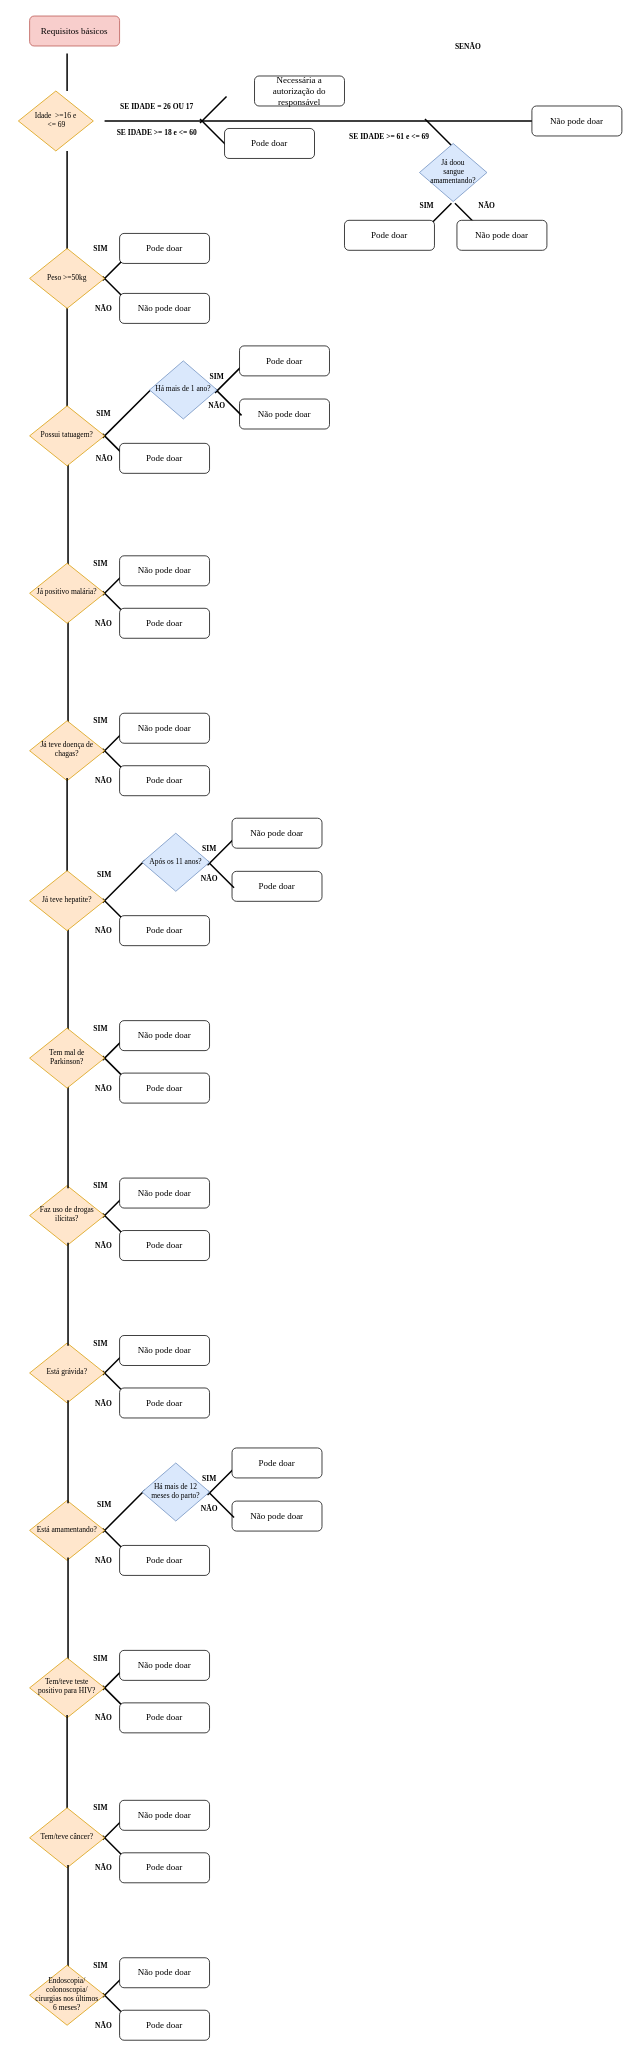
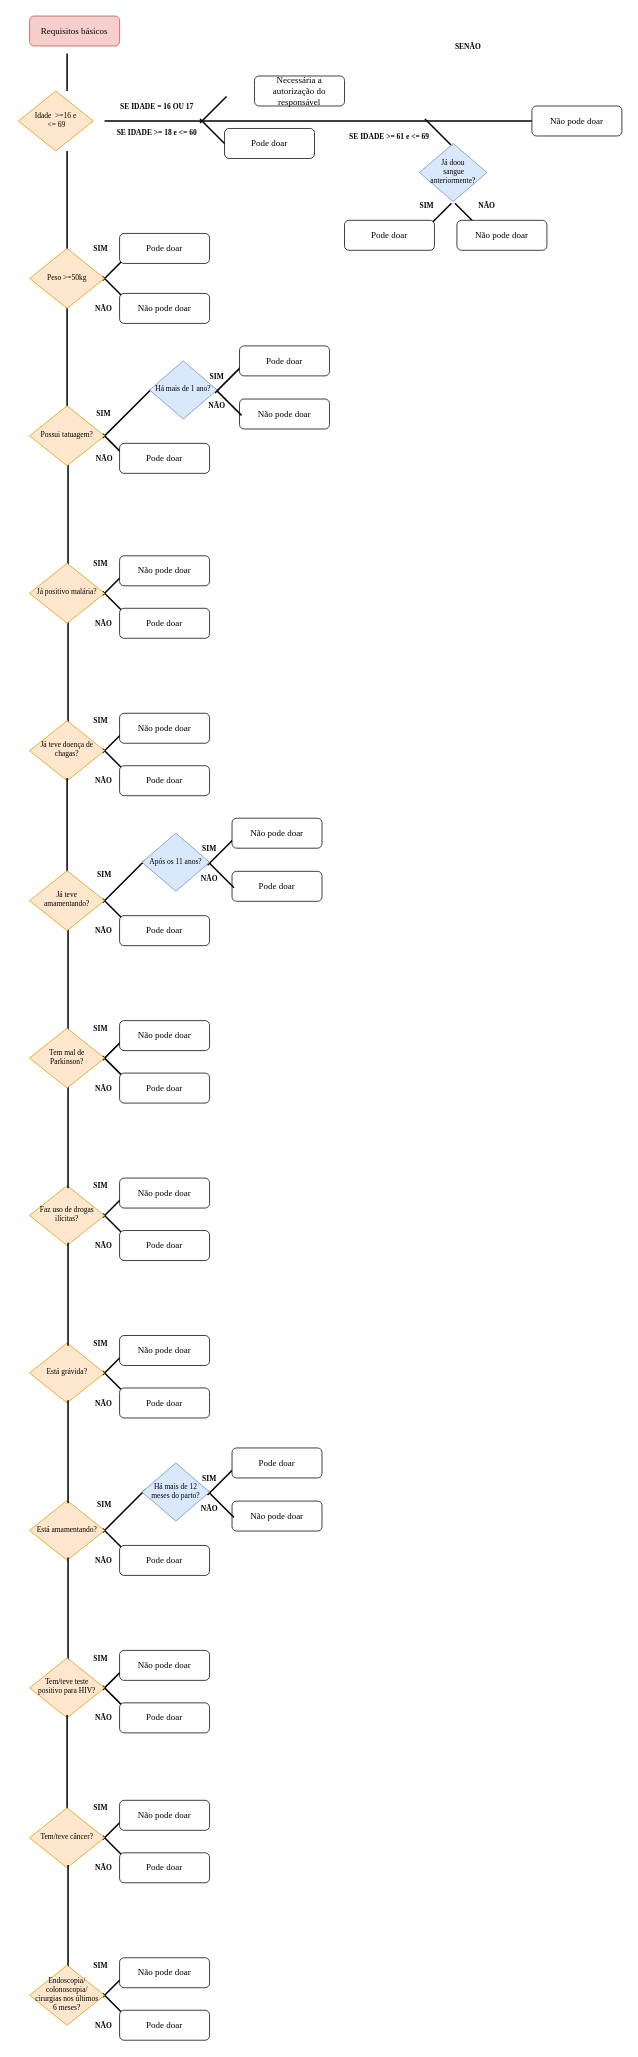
(157, 105) -> (157, 105)
(453, 171) -> (453, 171)
(67, 899) -> (67, 899)
